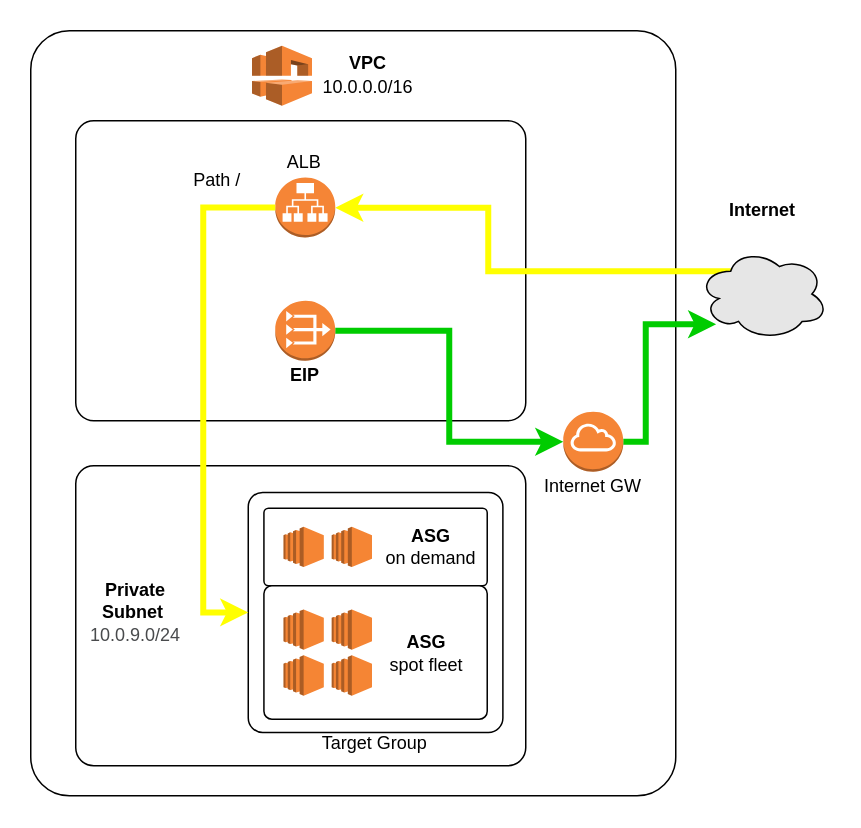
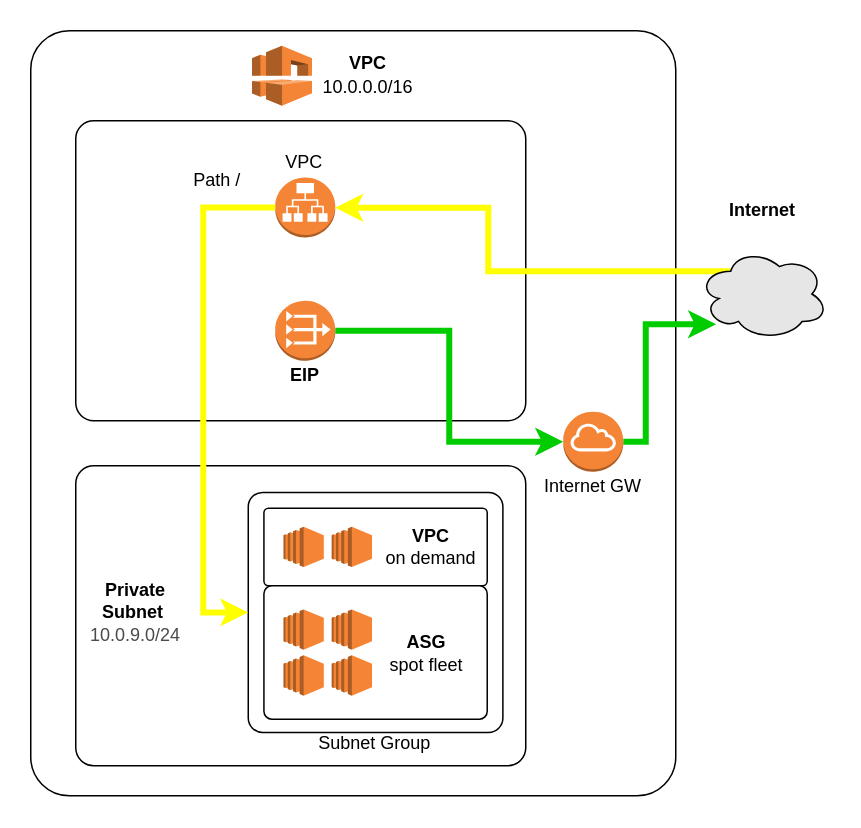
(305, 163) -> (305, 163)
(431, 547) -> (431, 547)
(375, 743) -> (375, 743)
